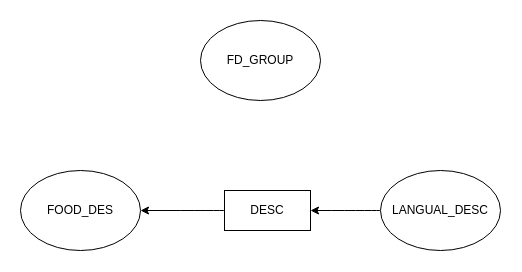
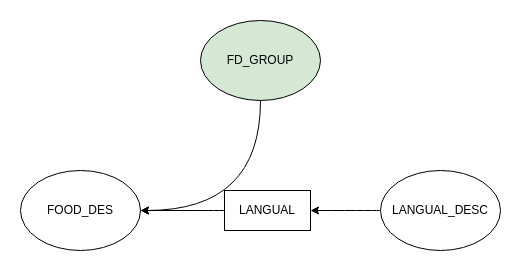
(261, 61) -> (261, 61)
none -> (241, 173)
(268, 211) -> (268, 211)
